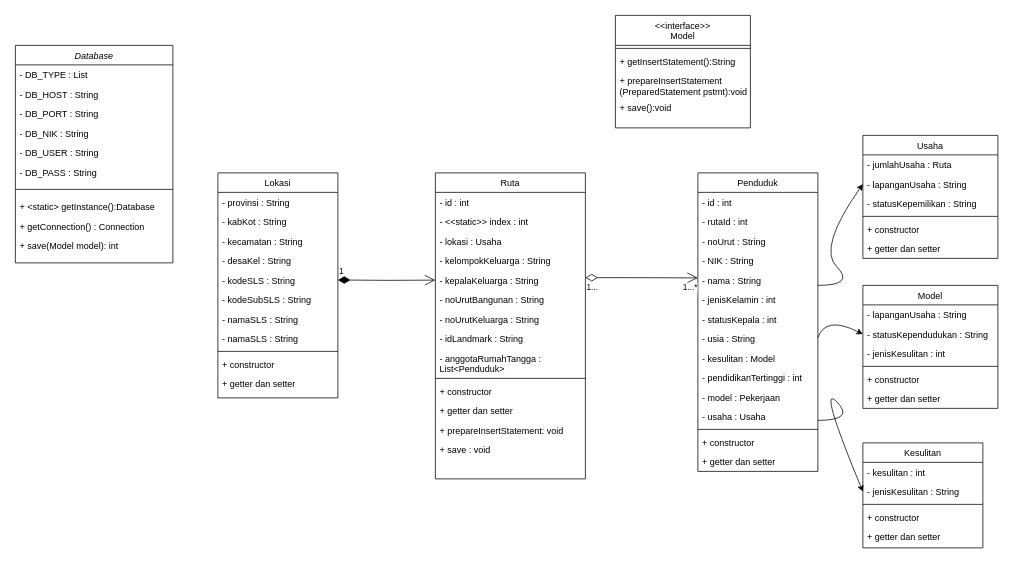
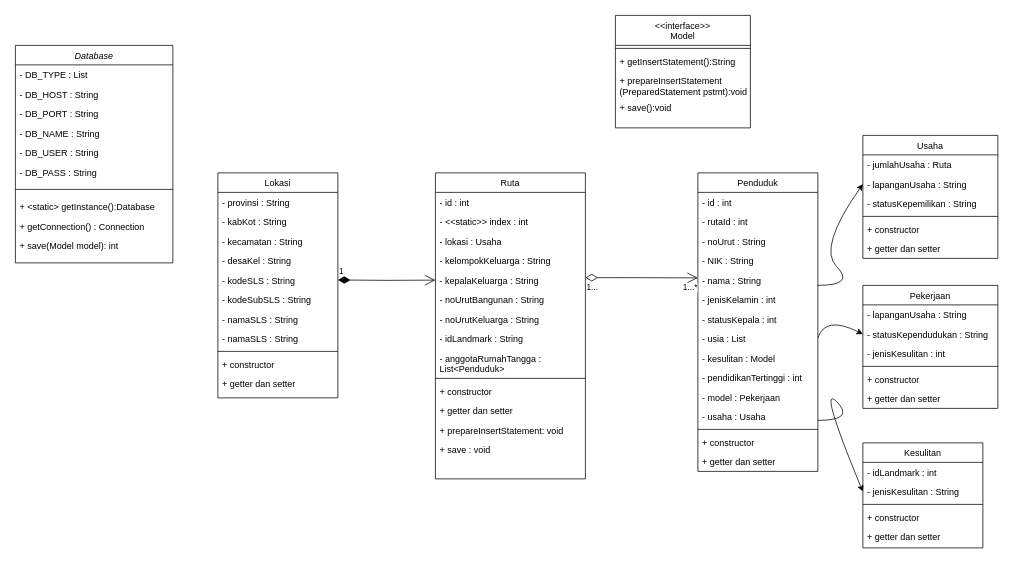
(56, 134) -> (59, 134)
(930, 296) -> (930, 296)
(733, 339) -> (728, 339)
(902, 473) -> (905, 473)
